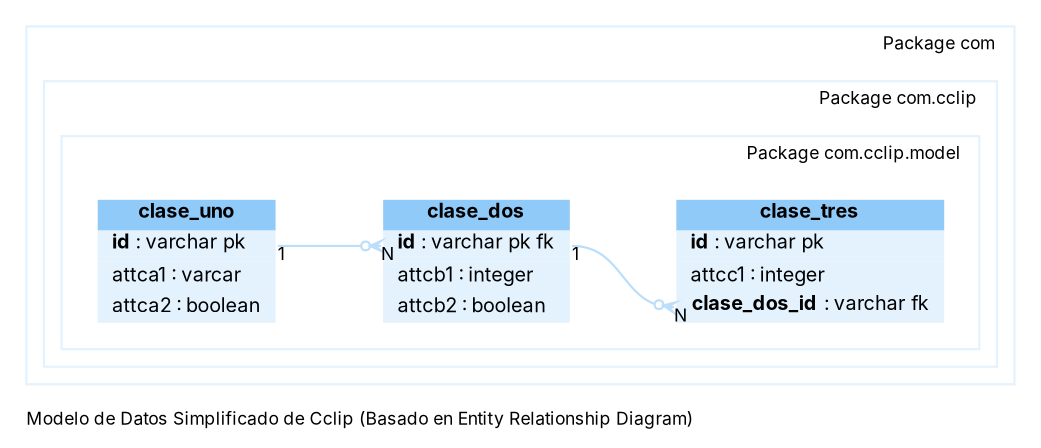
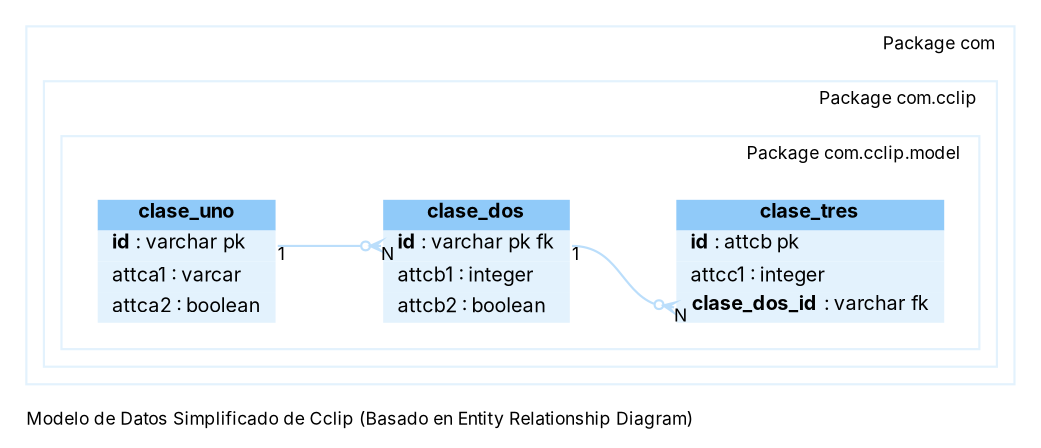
(770, 243) -> (758, 243)
